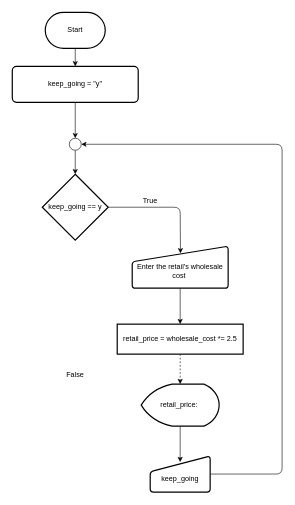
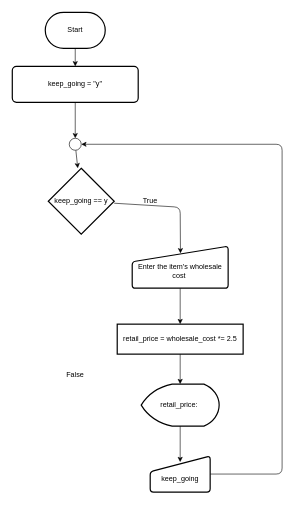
(75, 207) -> (81, 201)
(180, 267) -> (180, 267)
(180, 367) -> (180, 367)
